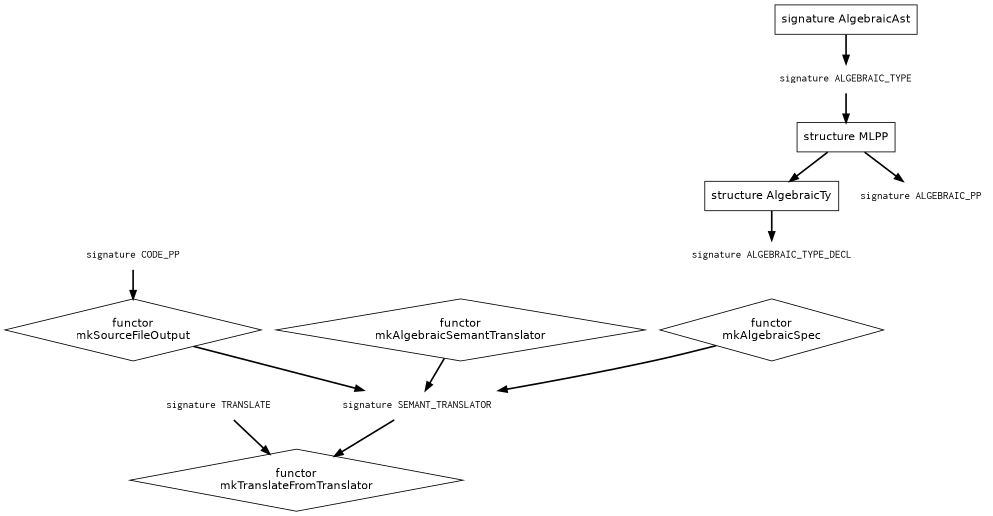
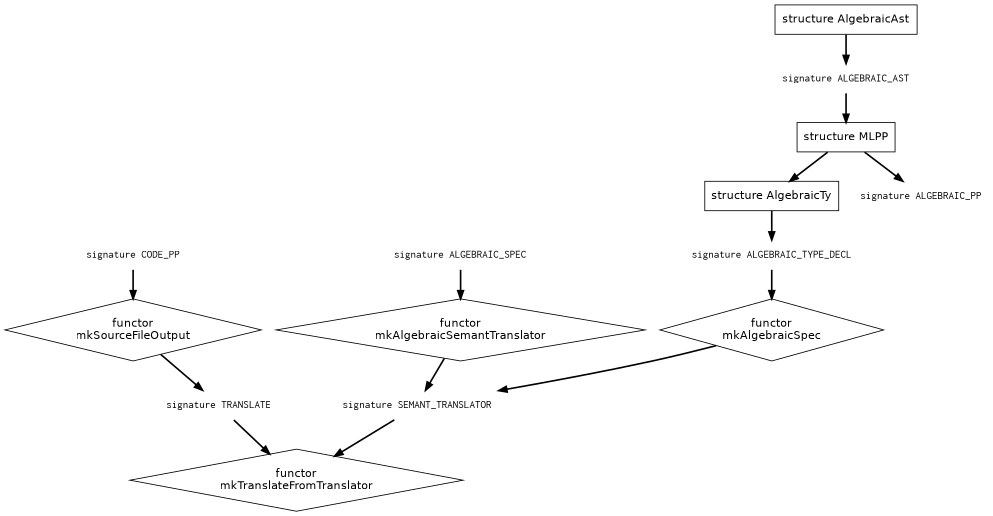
(846, 20) -> (846, 20)
(846, 78) -> (846, 78)
none -> (461, 255)
none -> (772, 280)
(275, 367) -> (178, 370)
